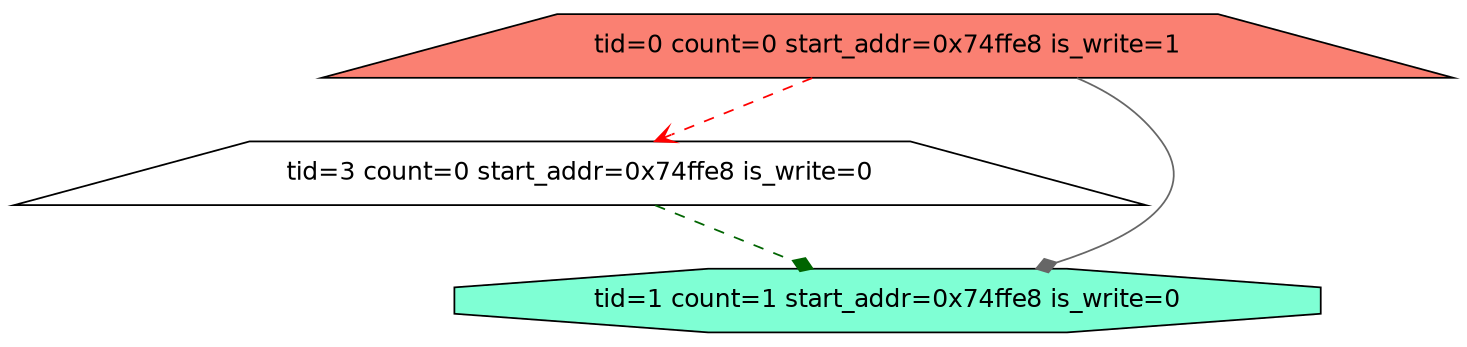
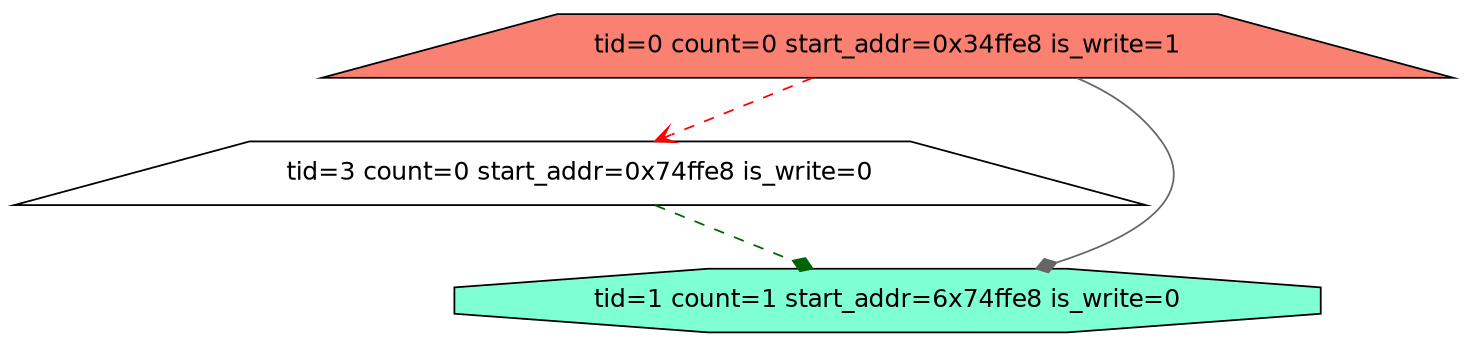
(888, 46) -> (888, 46)
(888, 301) -> (888, 301)
